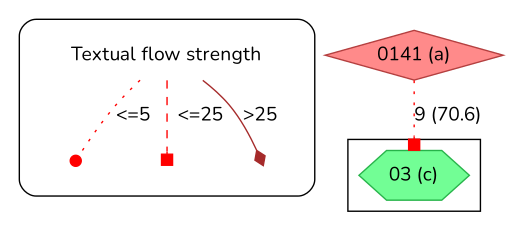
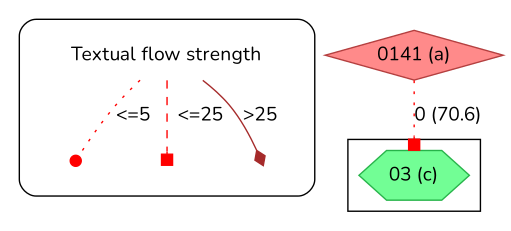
(448, 115) -> (448, 115)
